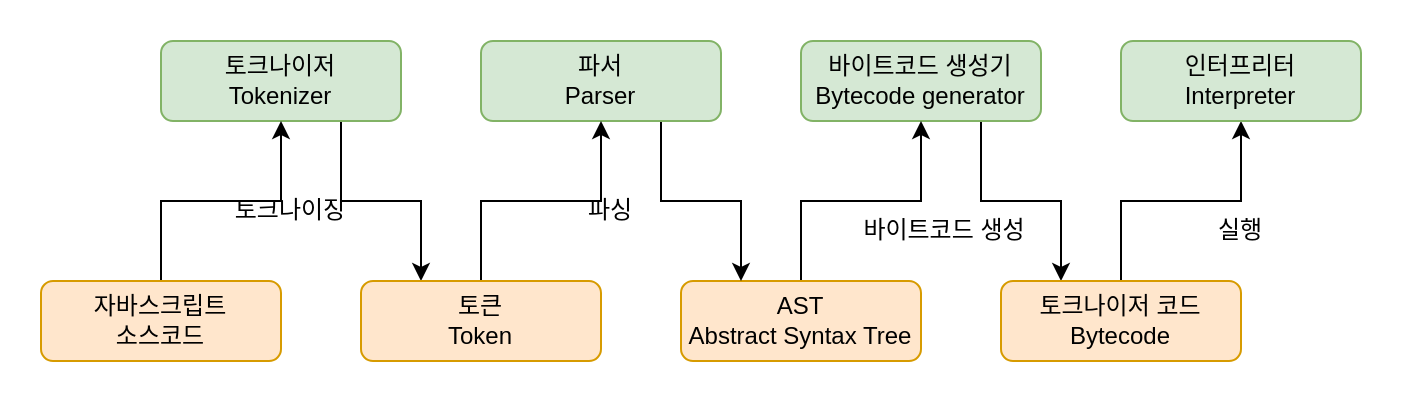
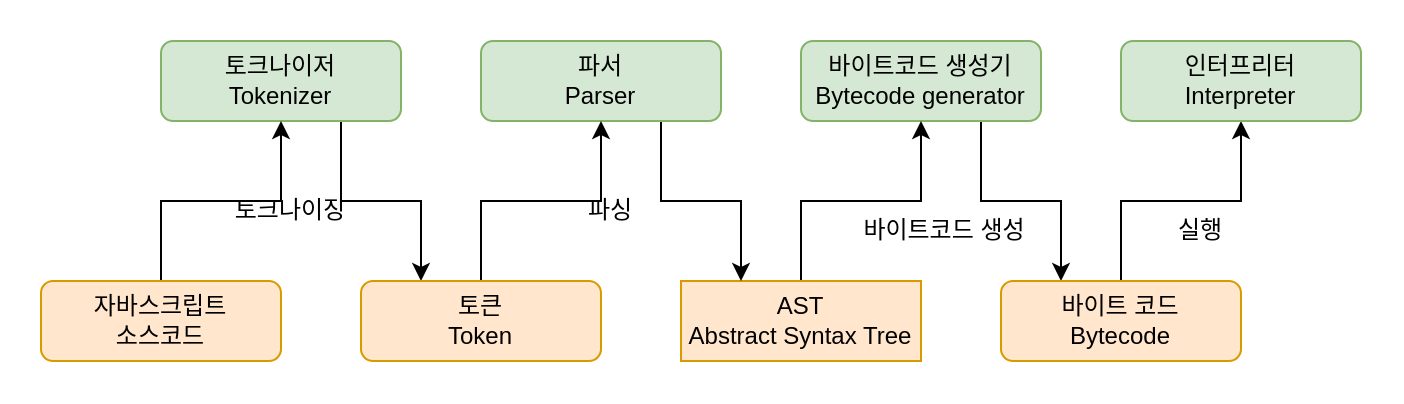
(1241, 231) -> (1201, 231)
(801, 321) -> (801, 321)
(1121, 321) -> (1121, 321)
